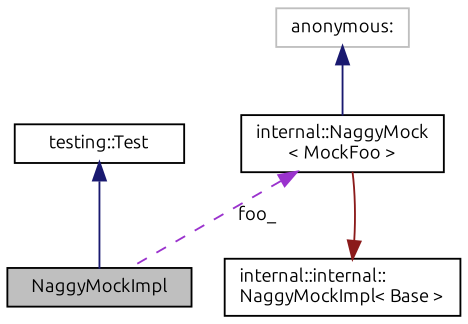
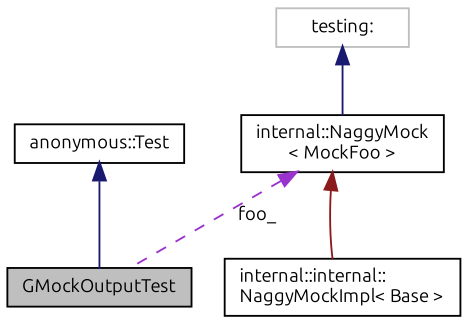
(343, 28) -> (343, 28)
(99, 144) -> (99, 144)
(355, 206) -> (330, 225)
(99, 287) -> (99, 287)
